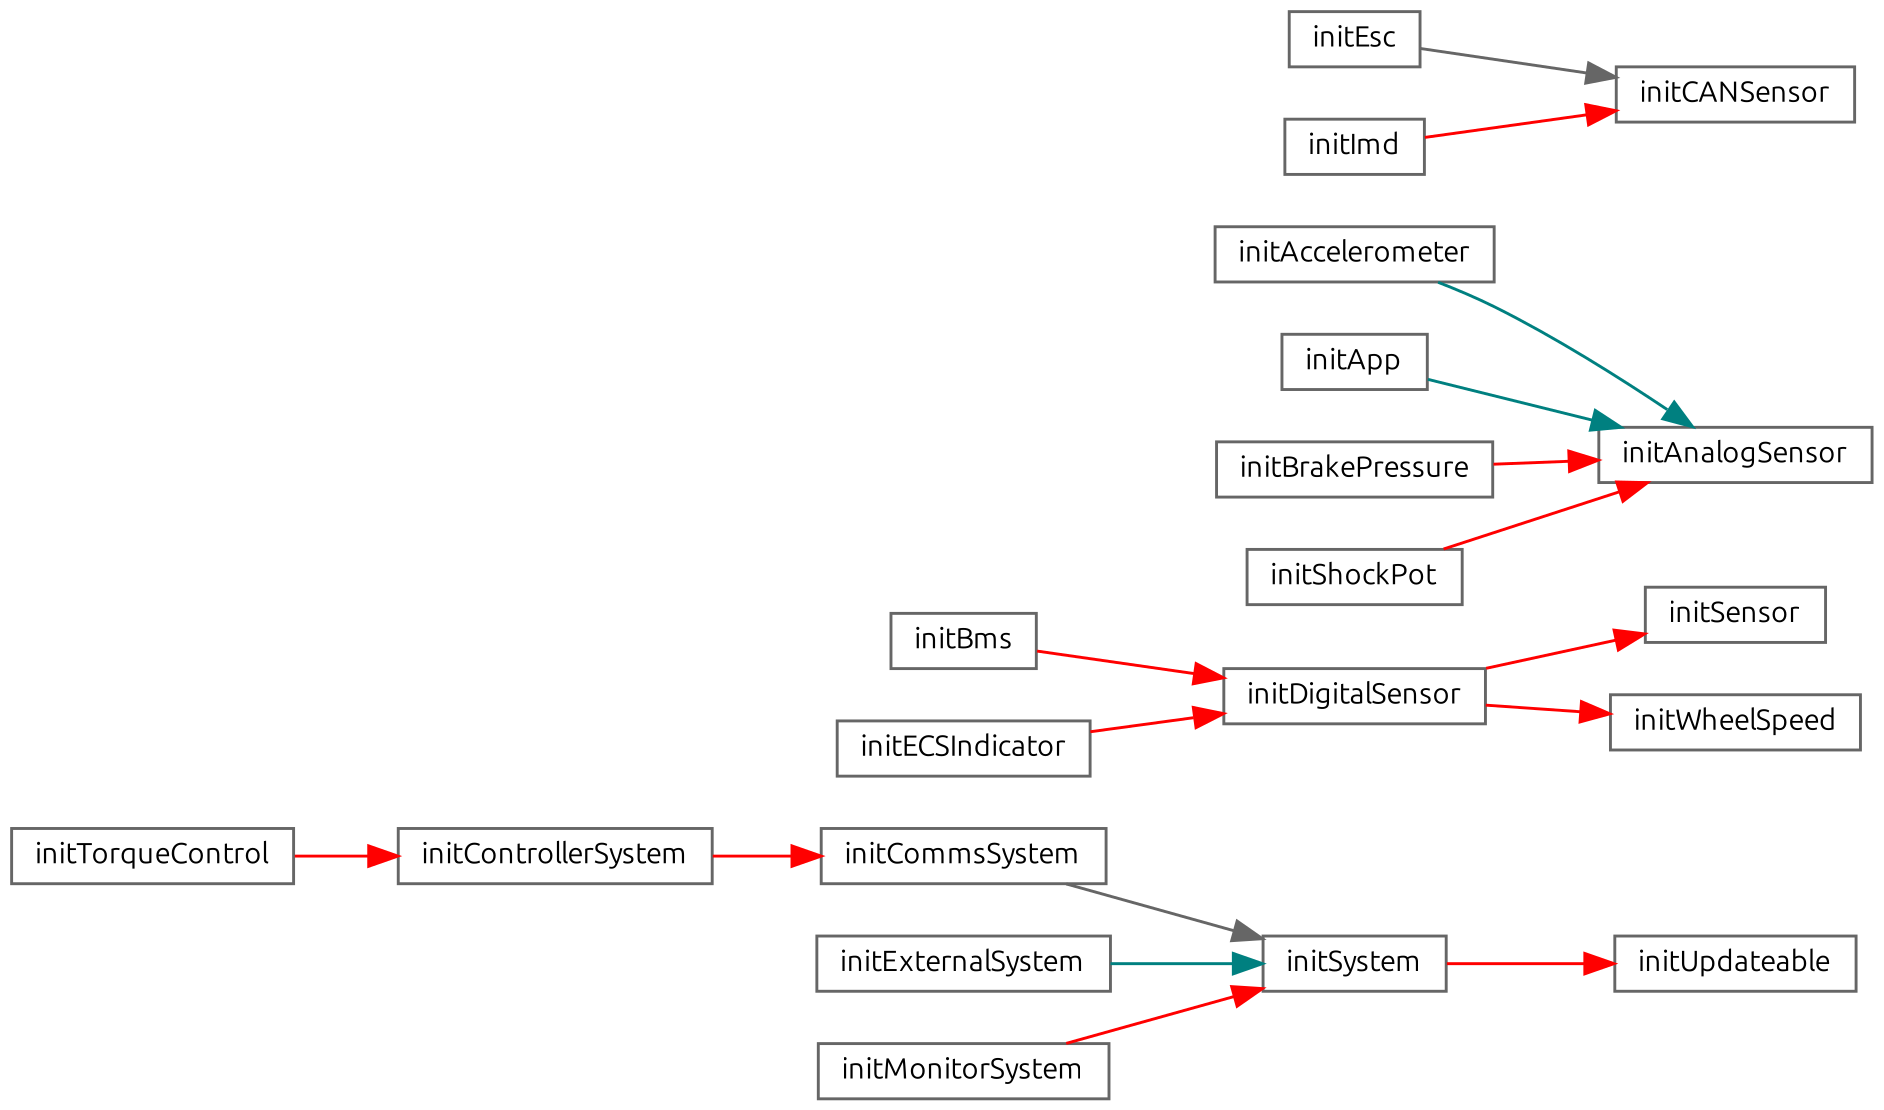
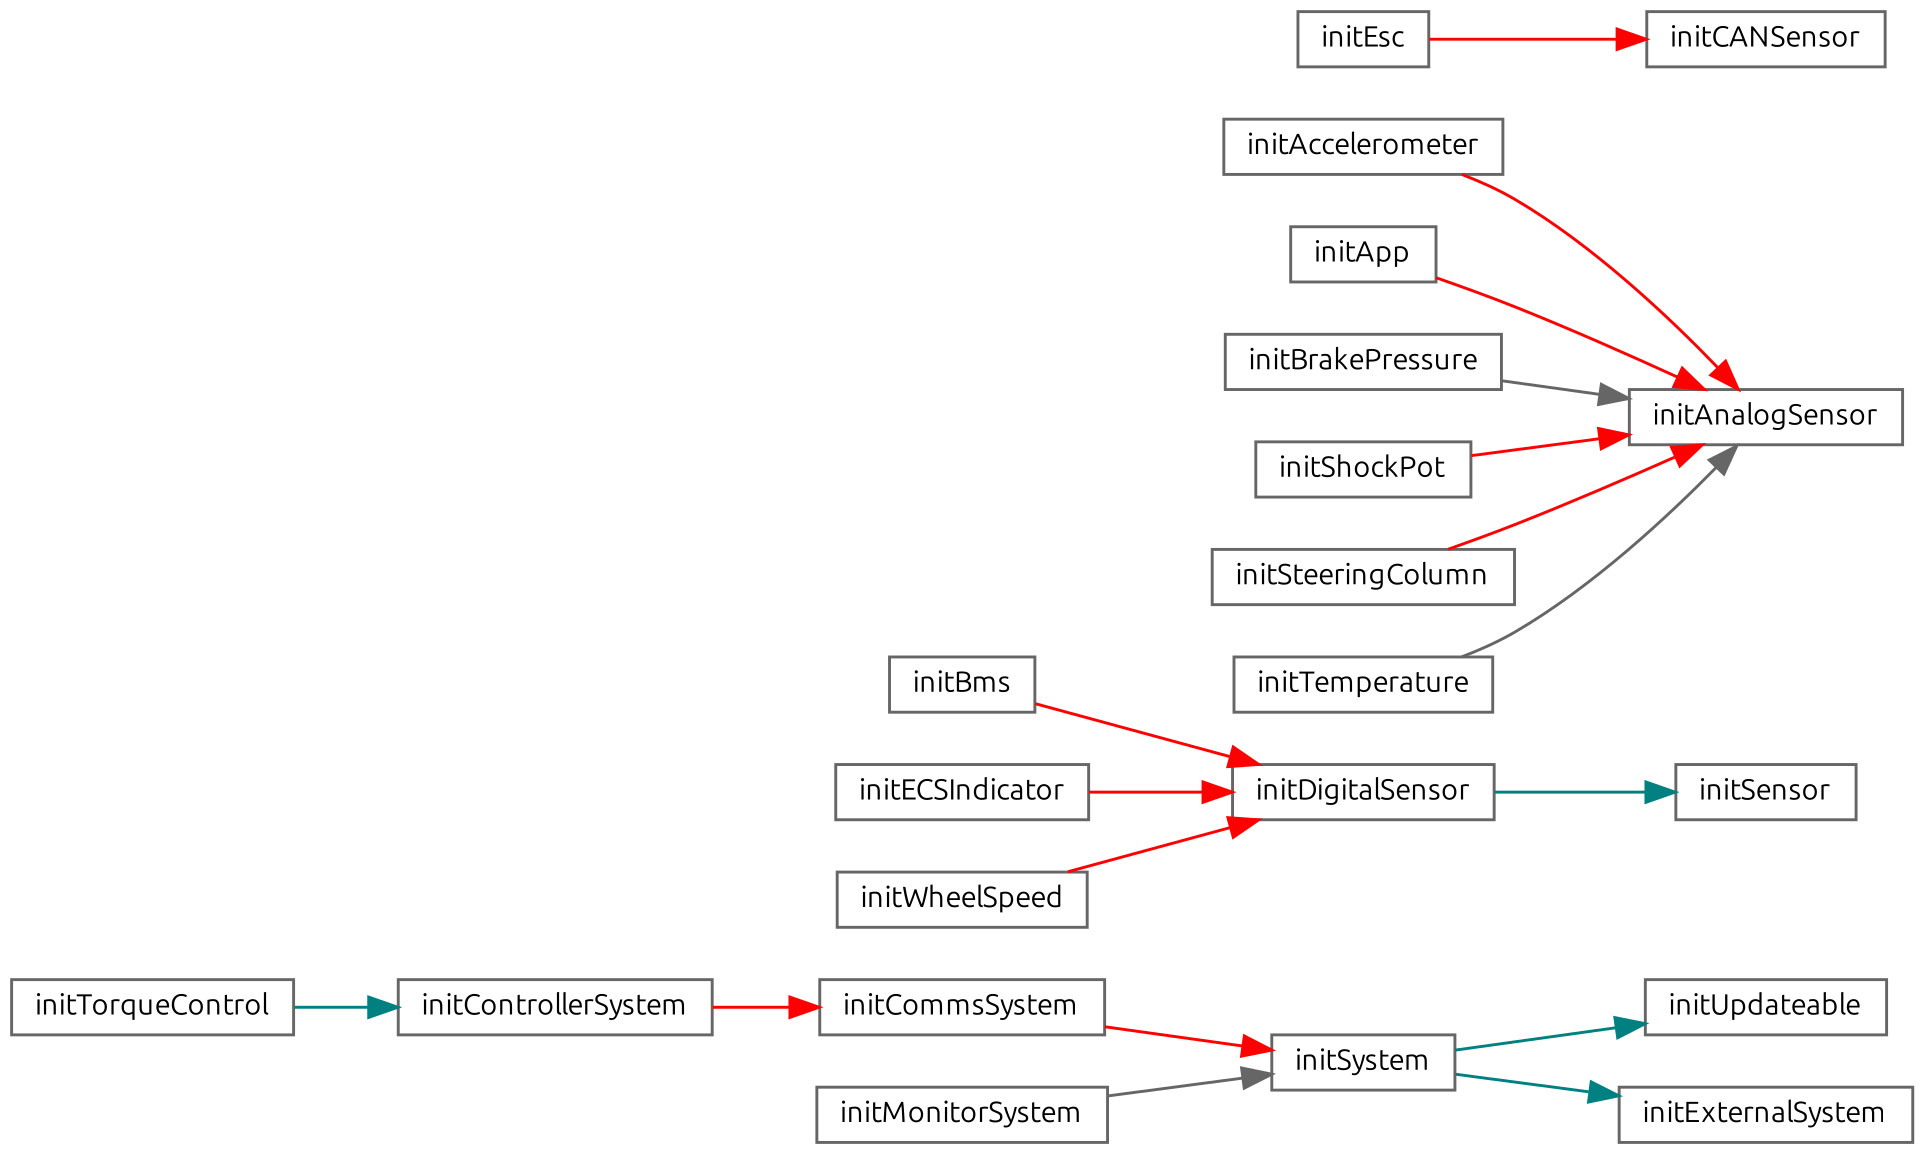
(1504, 61) -> (1523, 39)
(1355, 147) -> none
(1556, 340) -> (1599, 258)
(1510, 400) -> (1558, 325)
(1531, 463) -> (1551, 388)
none -> (1363, 577)
(1551, 654) -> (1570, 792)
none -> (1363, 685)
(1533, 708) -> (1149, 850)
(331, 856) -> (331, 1007)
(1150, 907) -> (1174, 1036)
(1172, 964) -> (1522, 1083)
(1515, 964) -> (1536, 1039)
(1150, 1020) -> (1175, 1087)
